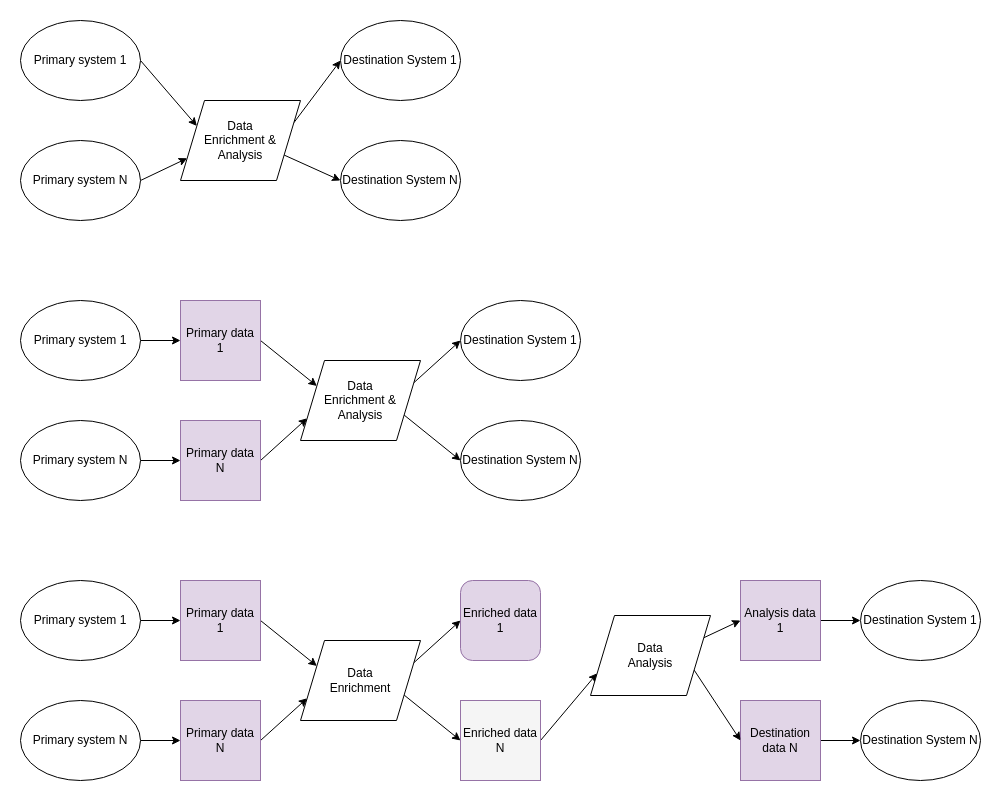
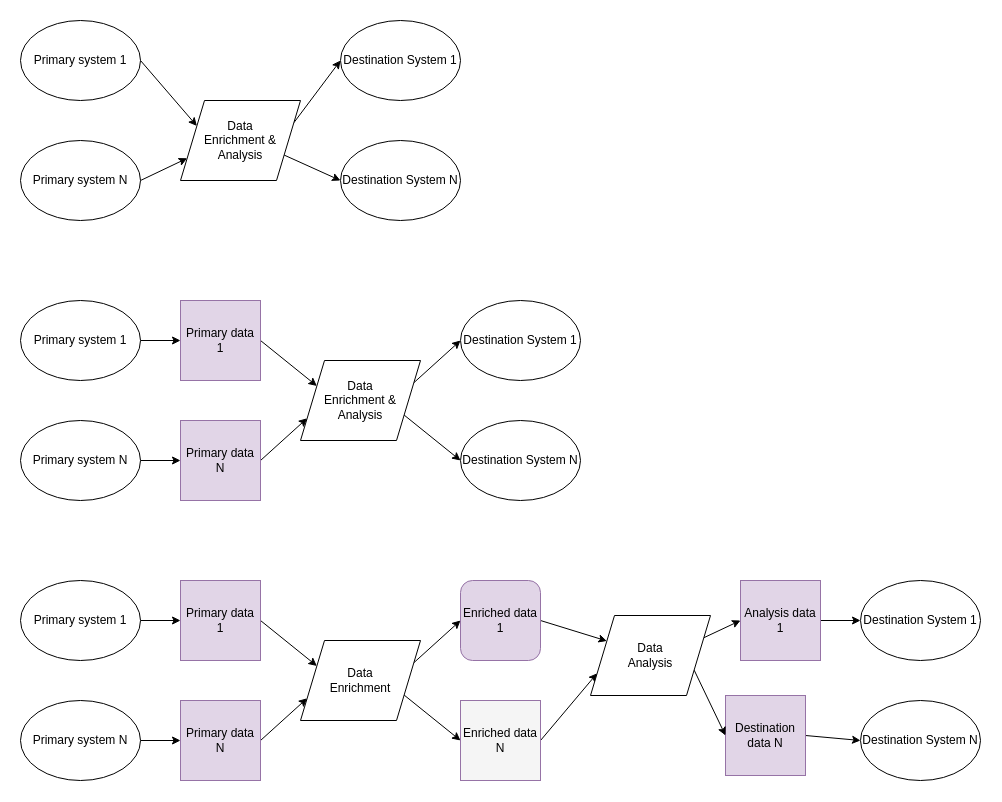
none -> (570, 630)
(781, 741) -> (766, 736)
